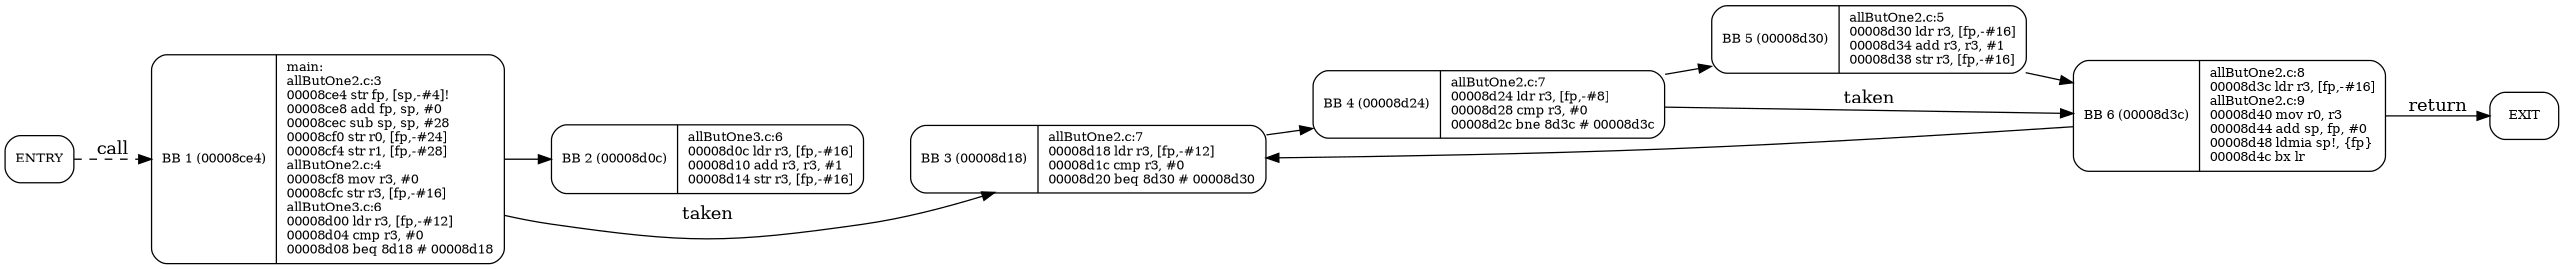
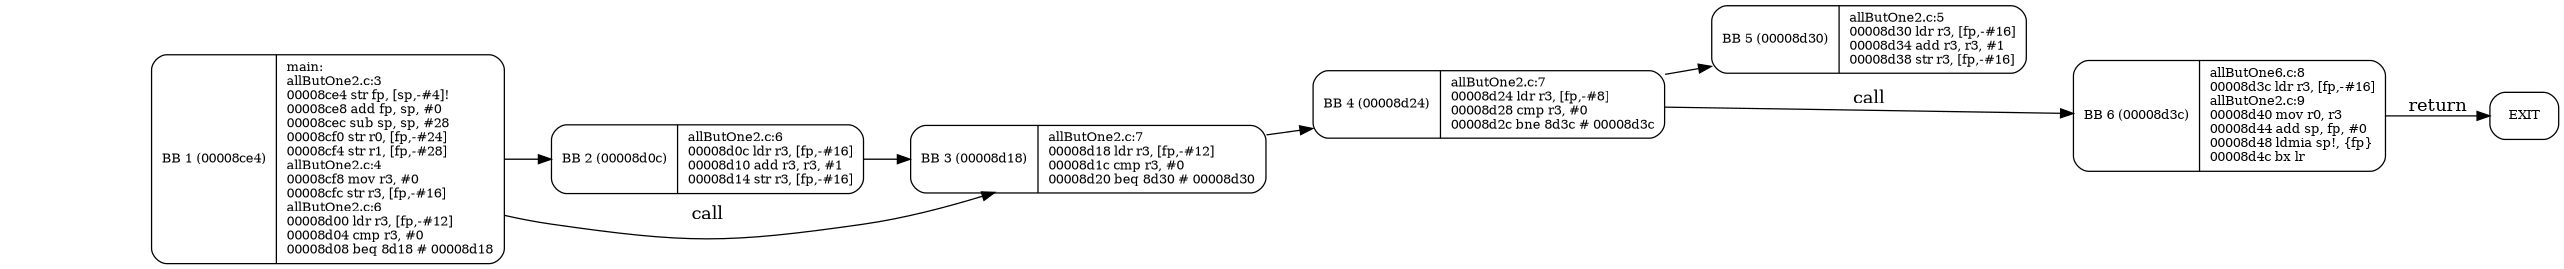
(2257, 73) -> (2257, 73)
(2043, 76) -> none
(1869, 99) -> (1869, 99)
(736, 138) -> (736, 138)
(1676, 149) -> (880, 159)
(39, 159) -> none
(334, 208) -> (334, 208)
(707, 215) -> (707, 215)
